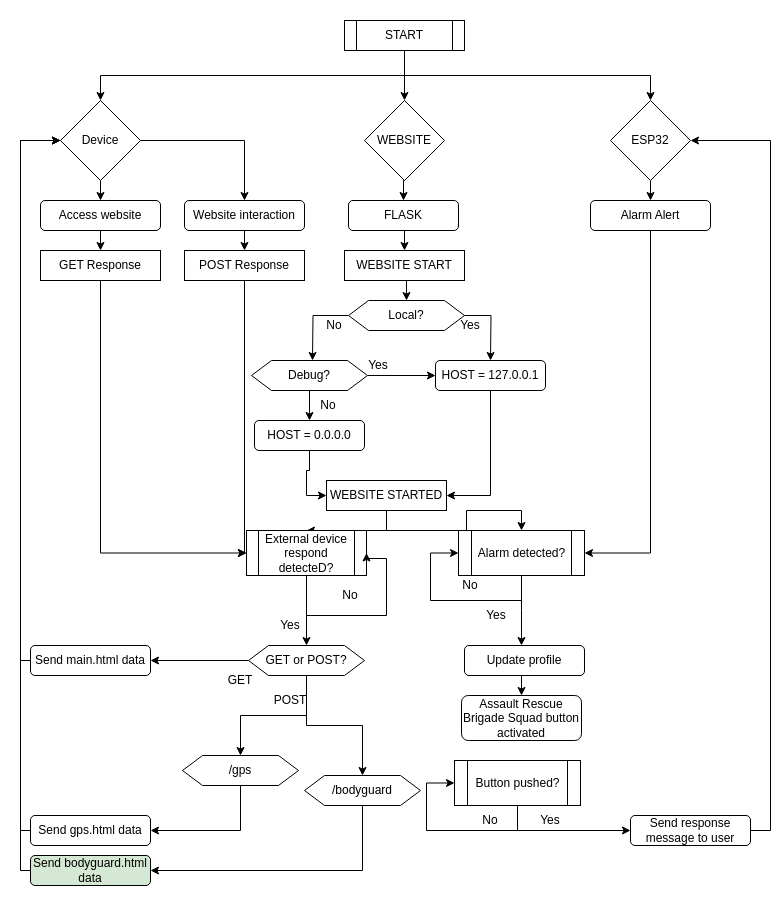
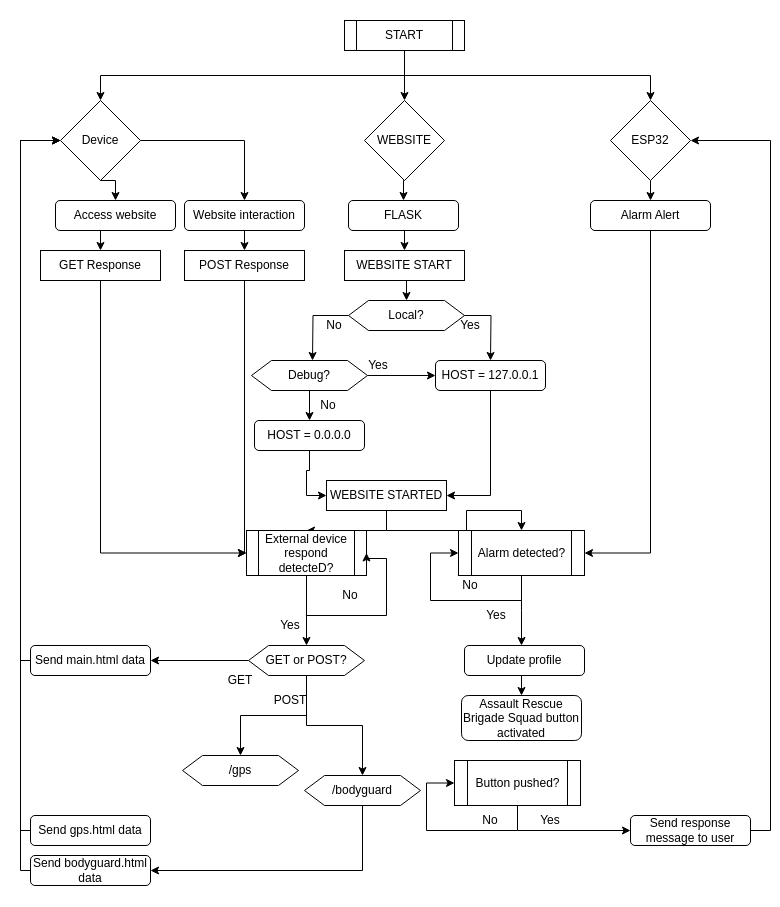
(101, 216) -> (116, 216)
(221, 831) -> none
(91, 871) -> (91, 871)
